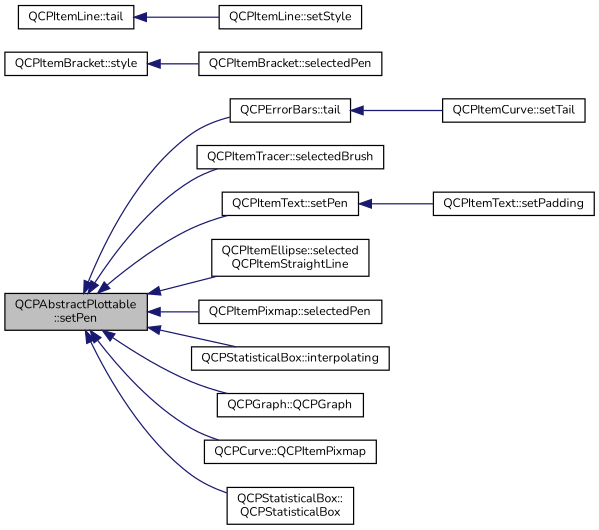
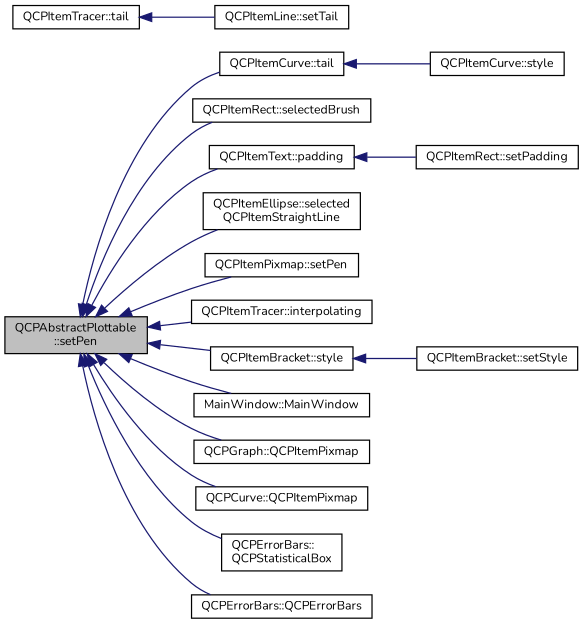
(76, 17) -> (76, 17)
(290, 17) -> (282, 17)
(290, 64) -> (497, 359)
(290, 110) -> (282, 64)
(514, 110) -> (497, 64)
(290, 157) -> (282, 110)
(290, 204) -> (282, 157)
(514, 204) -> (497, 157)
(290, 312) -> (282, 265)
none -> (185, 348)
(290, 359) -> (282, 312)
none -> (282, 405)
(290, 405) -> (282, 452)
(290, 506) -> (282, 552)
none -> (282, 607)
